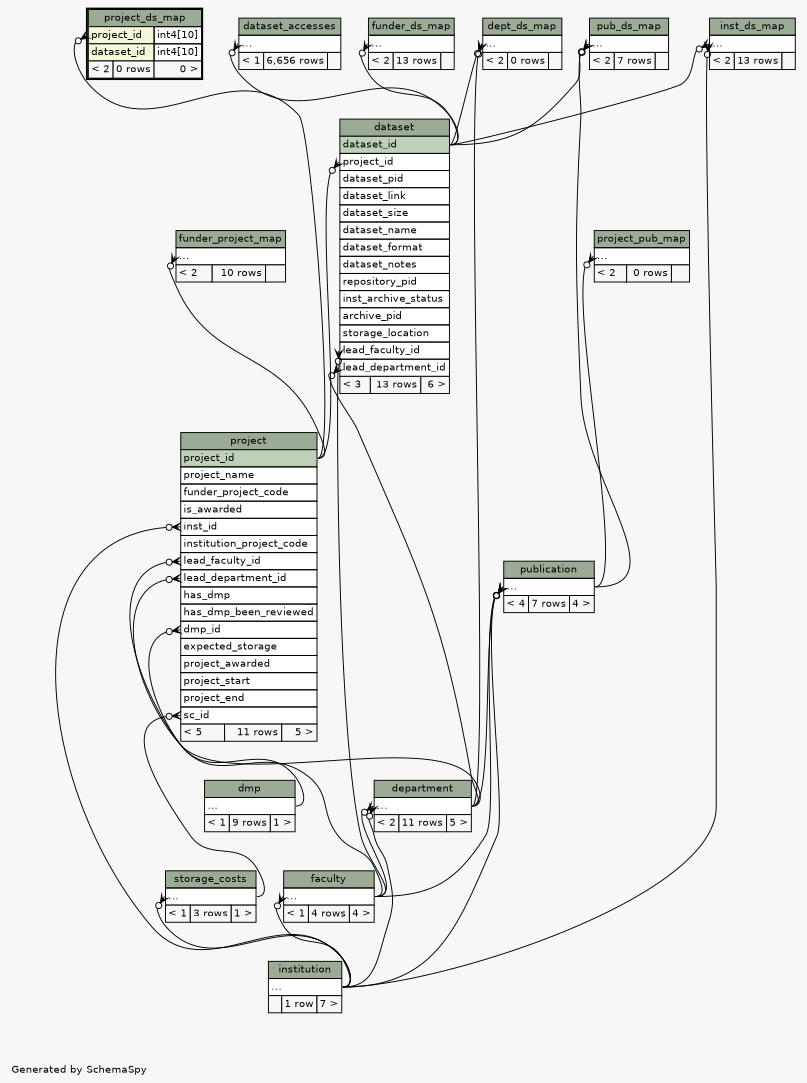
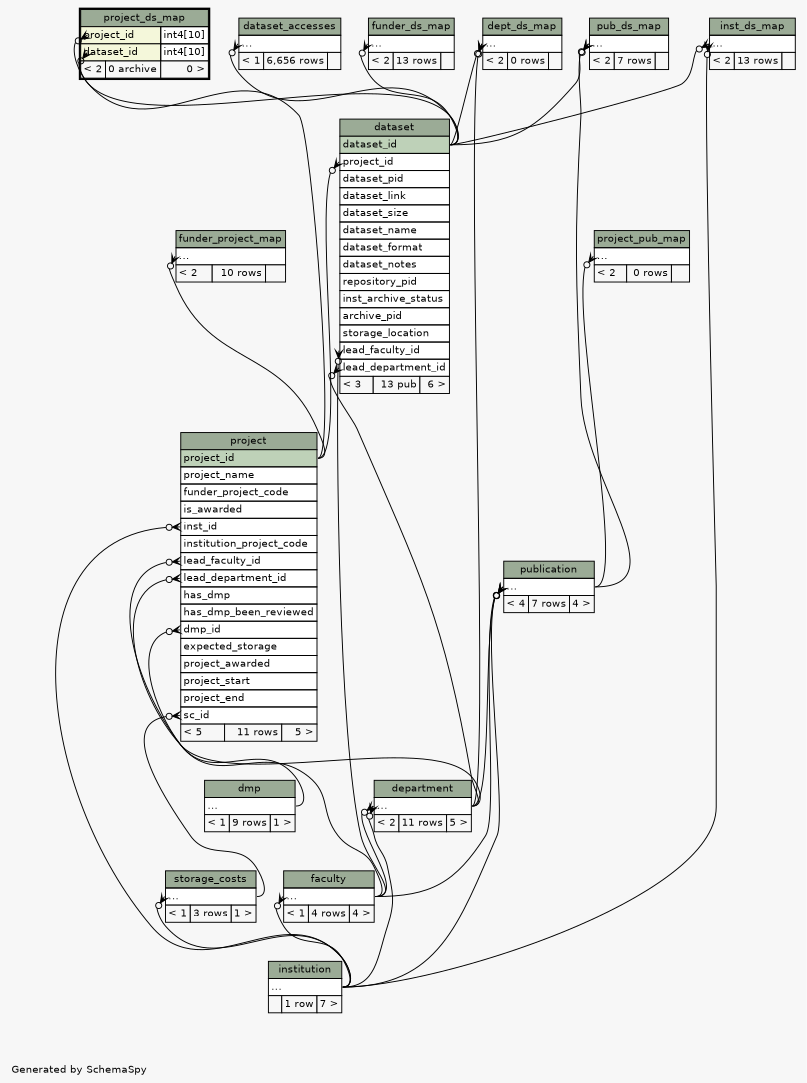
(134, 69) -> (133, 69)
none -> (254, 101)
(397, 384) -> (399, 384)
